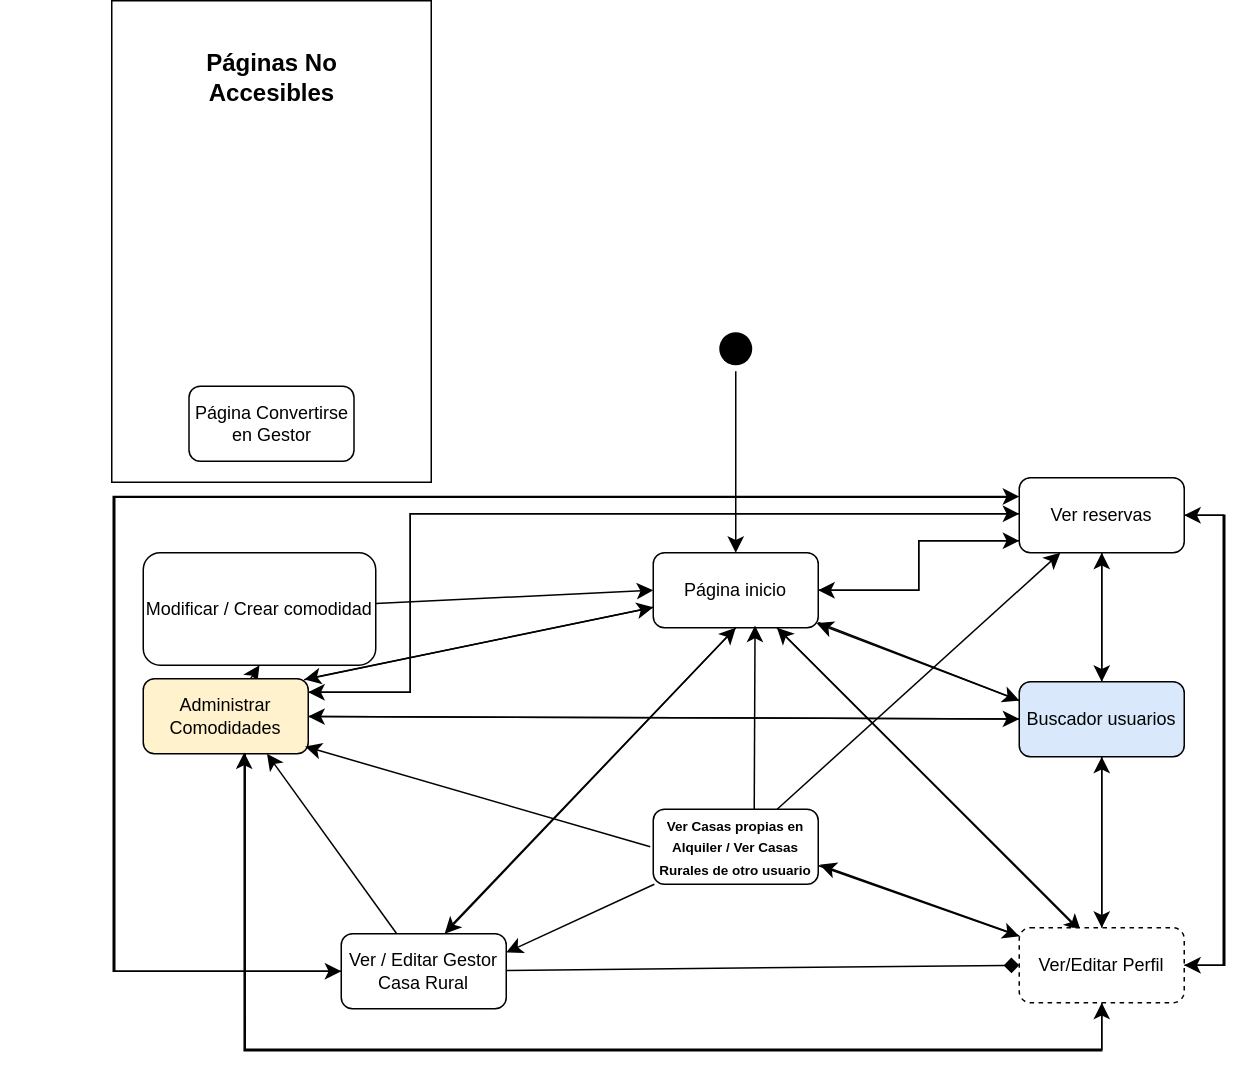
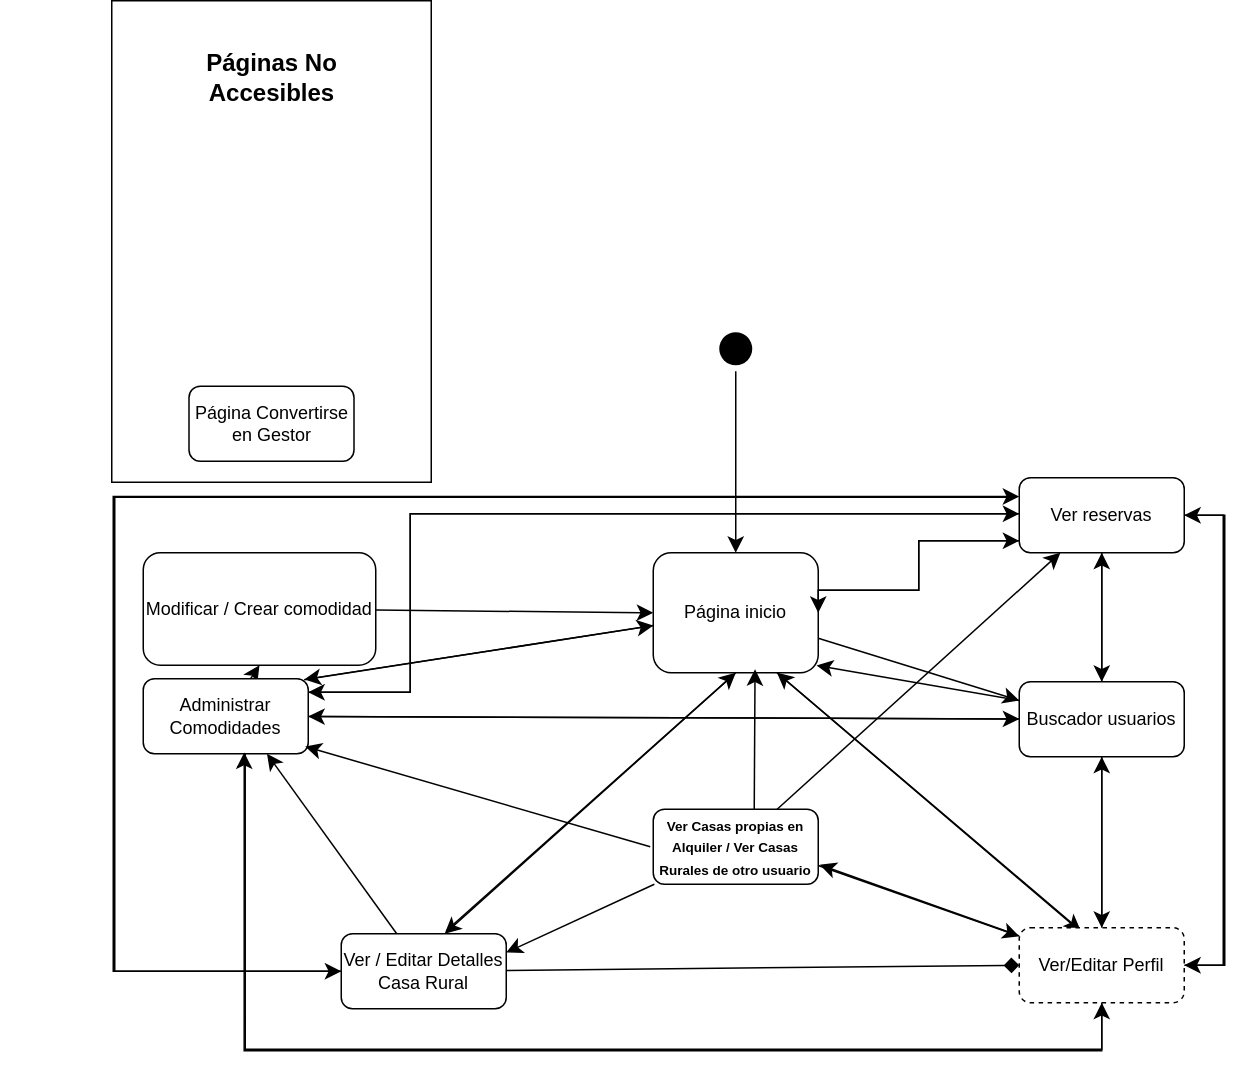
(736, 590) -> (736, 613)
(226, 716) -> (226, 716)
(1102, 719) -> (1102, 719)
(424, 971) -> (424, 971)
